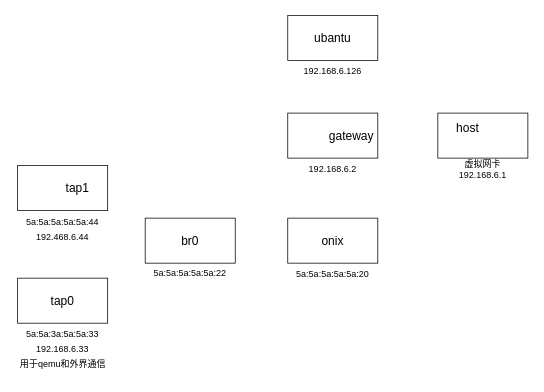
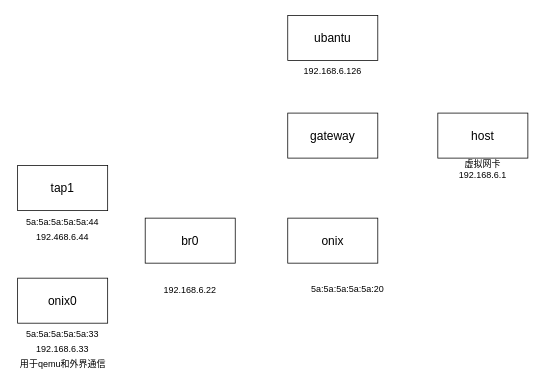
(468, 128) -> (483, 135)
(351, 135) -> (333, 135)
(333, 169) -> none
(78, 188) -> (63, 188)
(190, 273) -> none
(333, 274) -> (348, 289)
none -> (190, 290)
(63, 300) -> (63, 300)
(63, 334) -> (63, 334)
